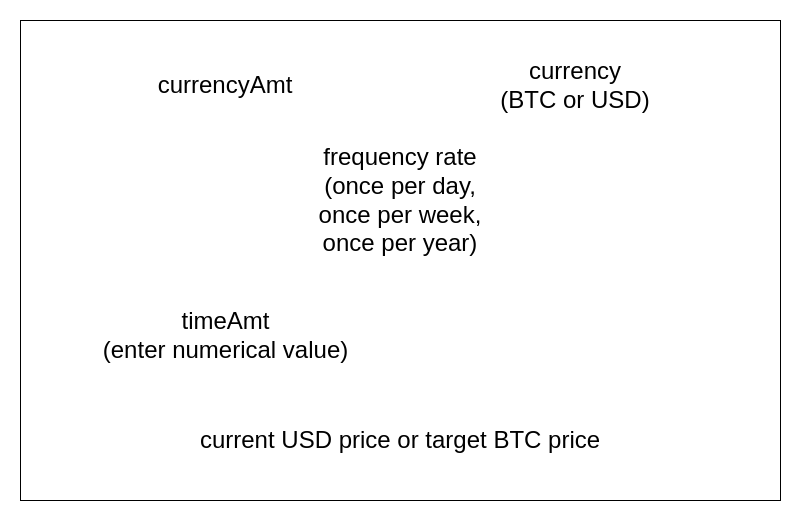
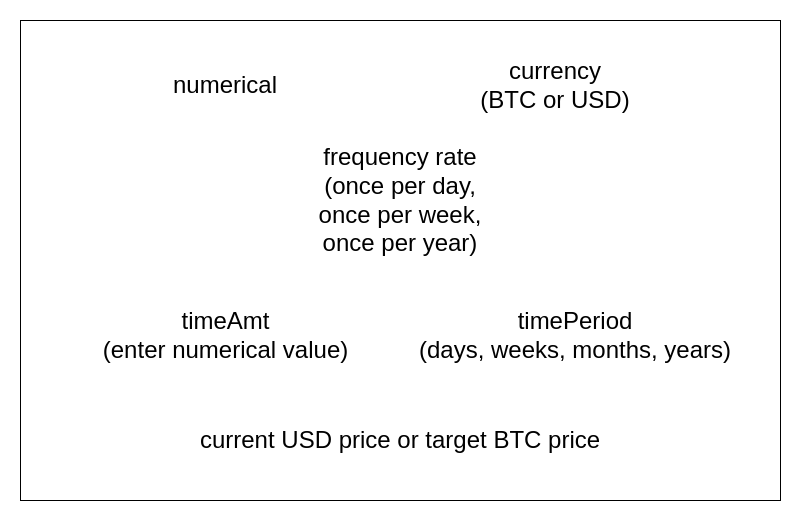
(226, 86) -> (226, 86)
(576, 86) -> (556, 86)
none -> (576, 336)
